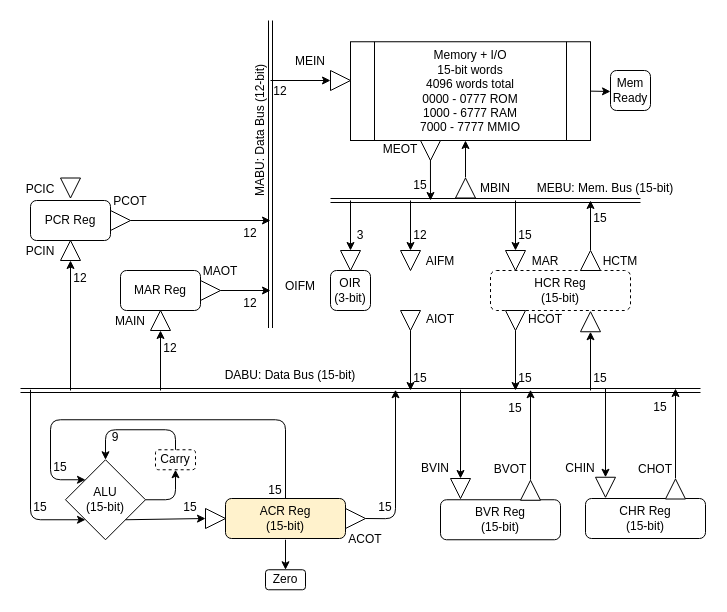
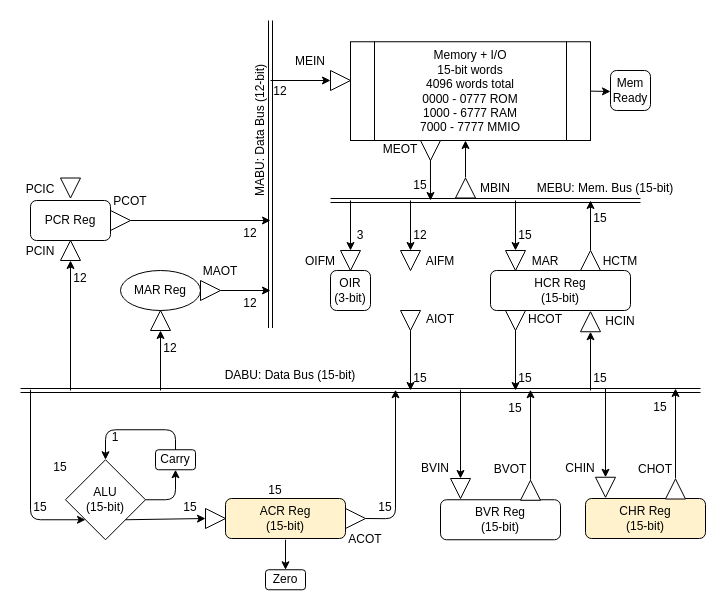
(301, 287) -> (321, 262)
(161, 291) -> (161, 291)
(561, 291) -> (561, 291)
(131, 322) -> none
none -> (621, 322)
(169, 420) -> none
(116, 438) -> (116, 438)
(176, 460) -> (176, 460)
(646, 519) -> (646, 519)
